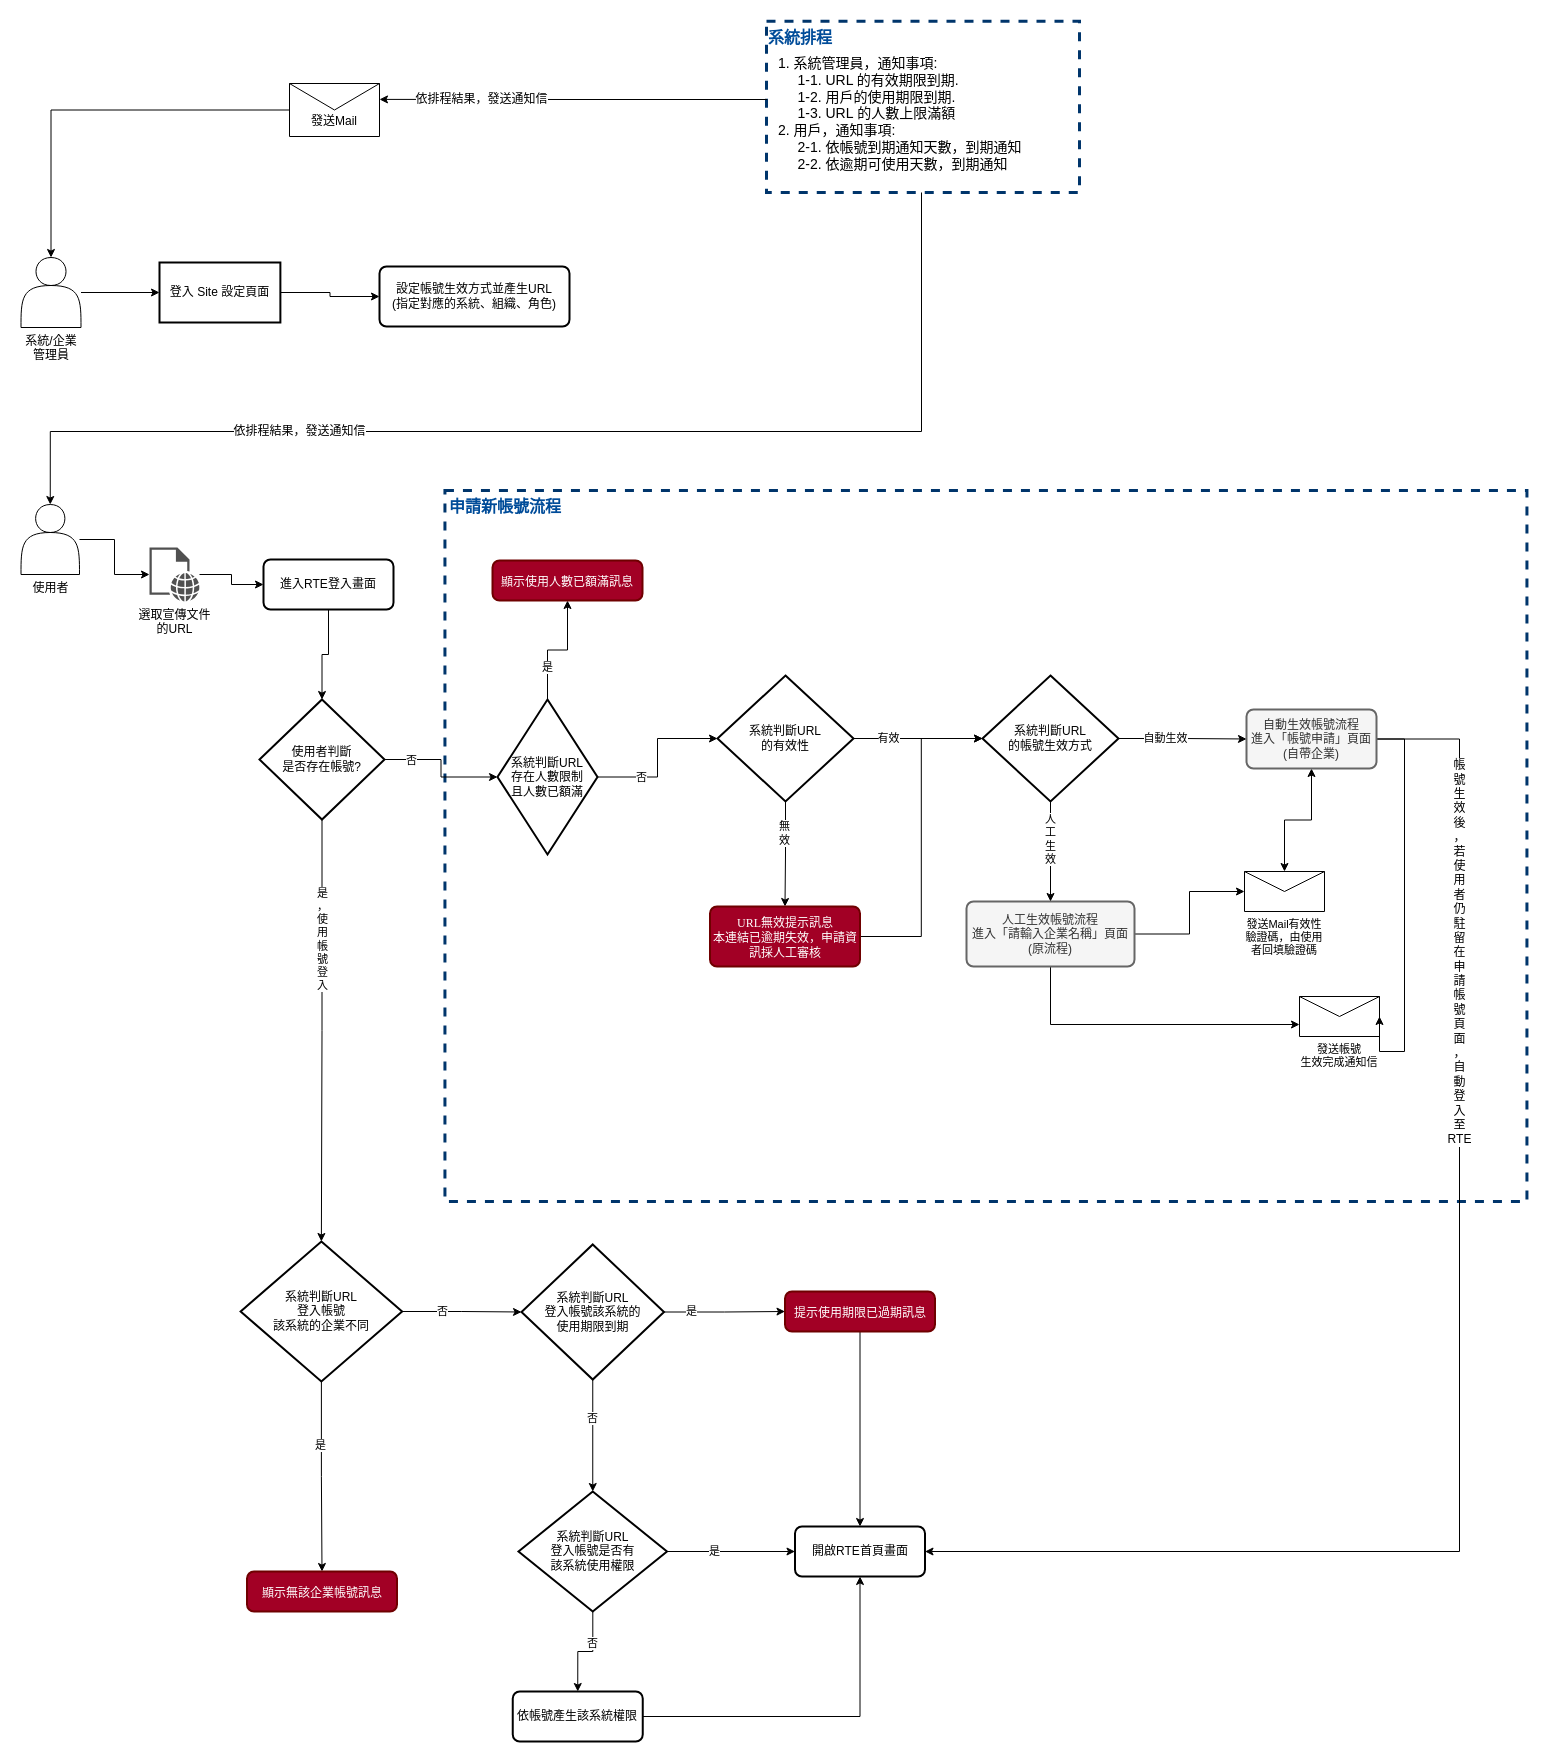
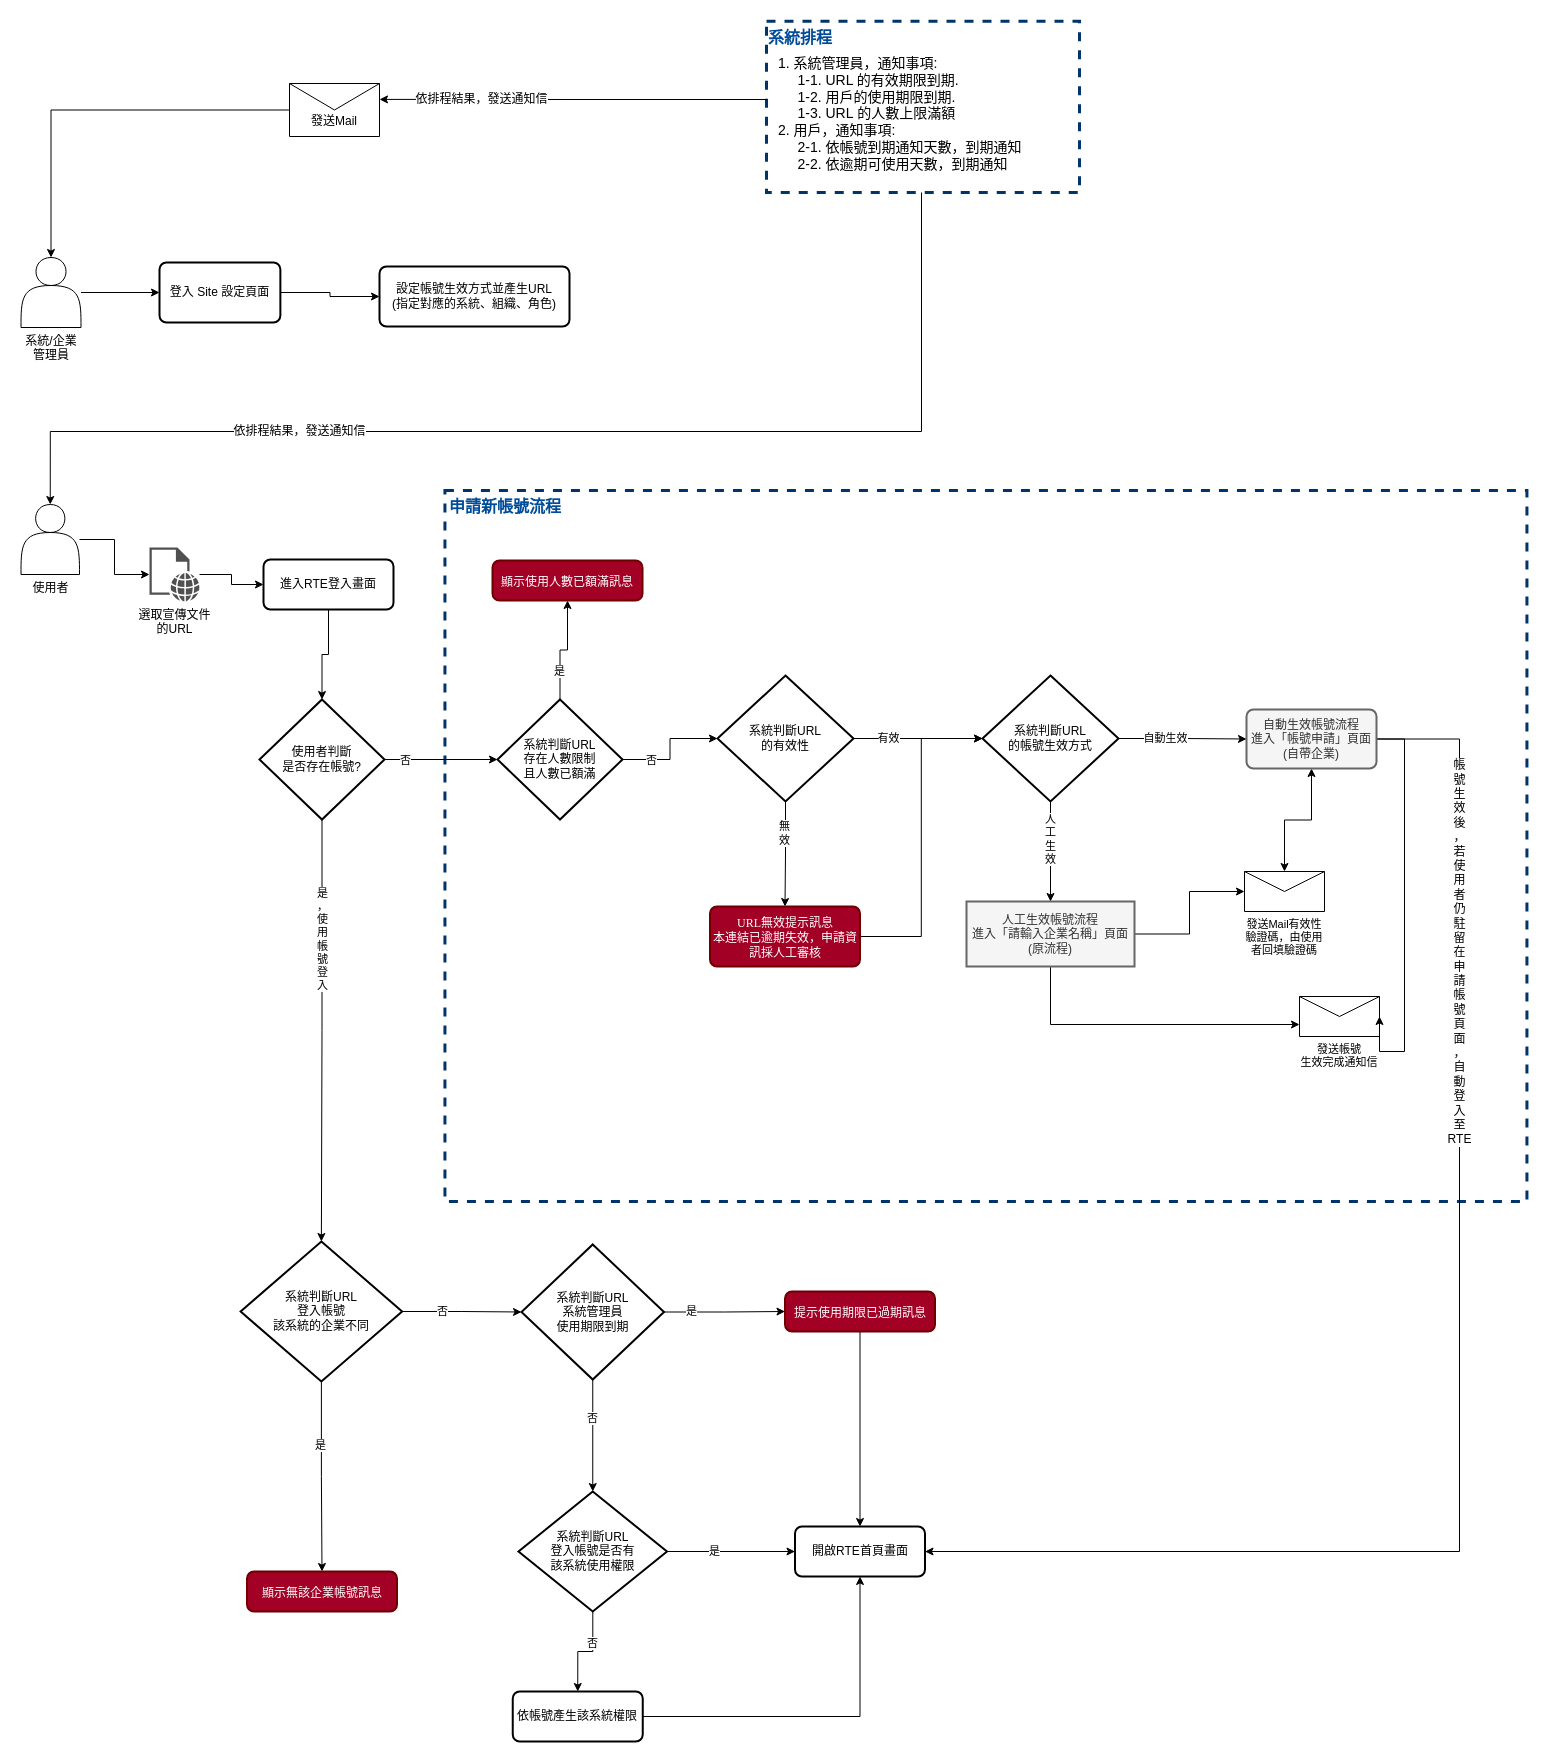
(220, 293) -> (220, 293)
(548, 777) -> (560, 760)
(1051, 934) -> (1051, 934)
(593, 1313) -> (593, 1313)
